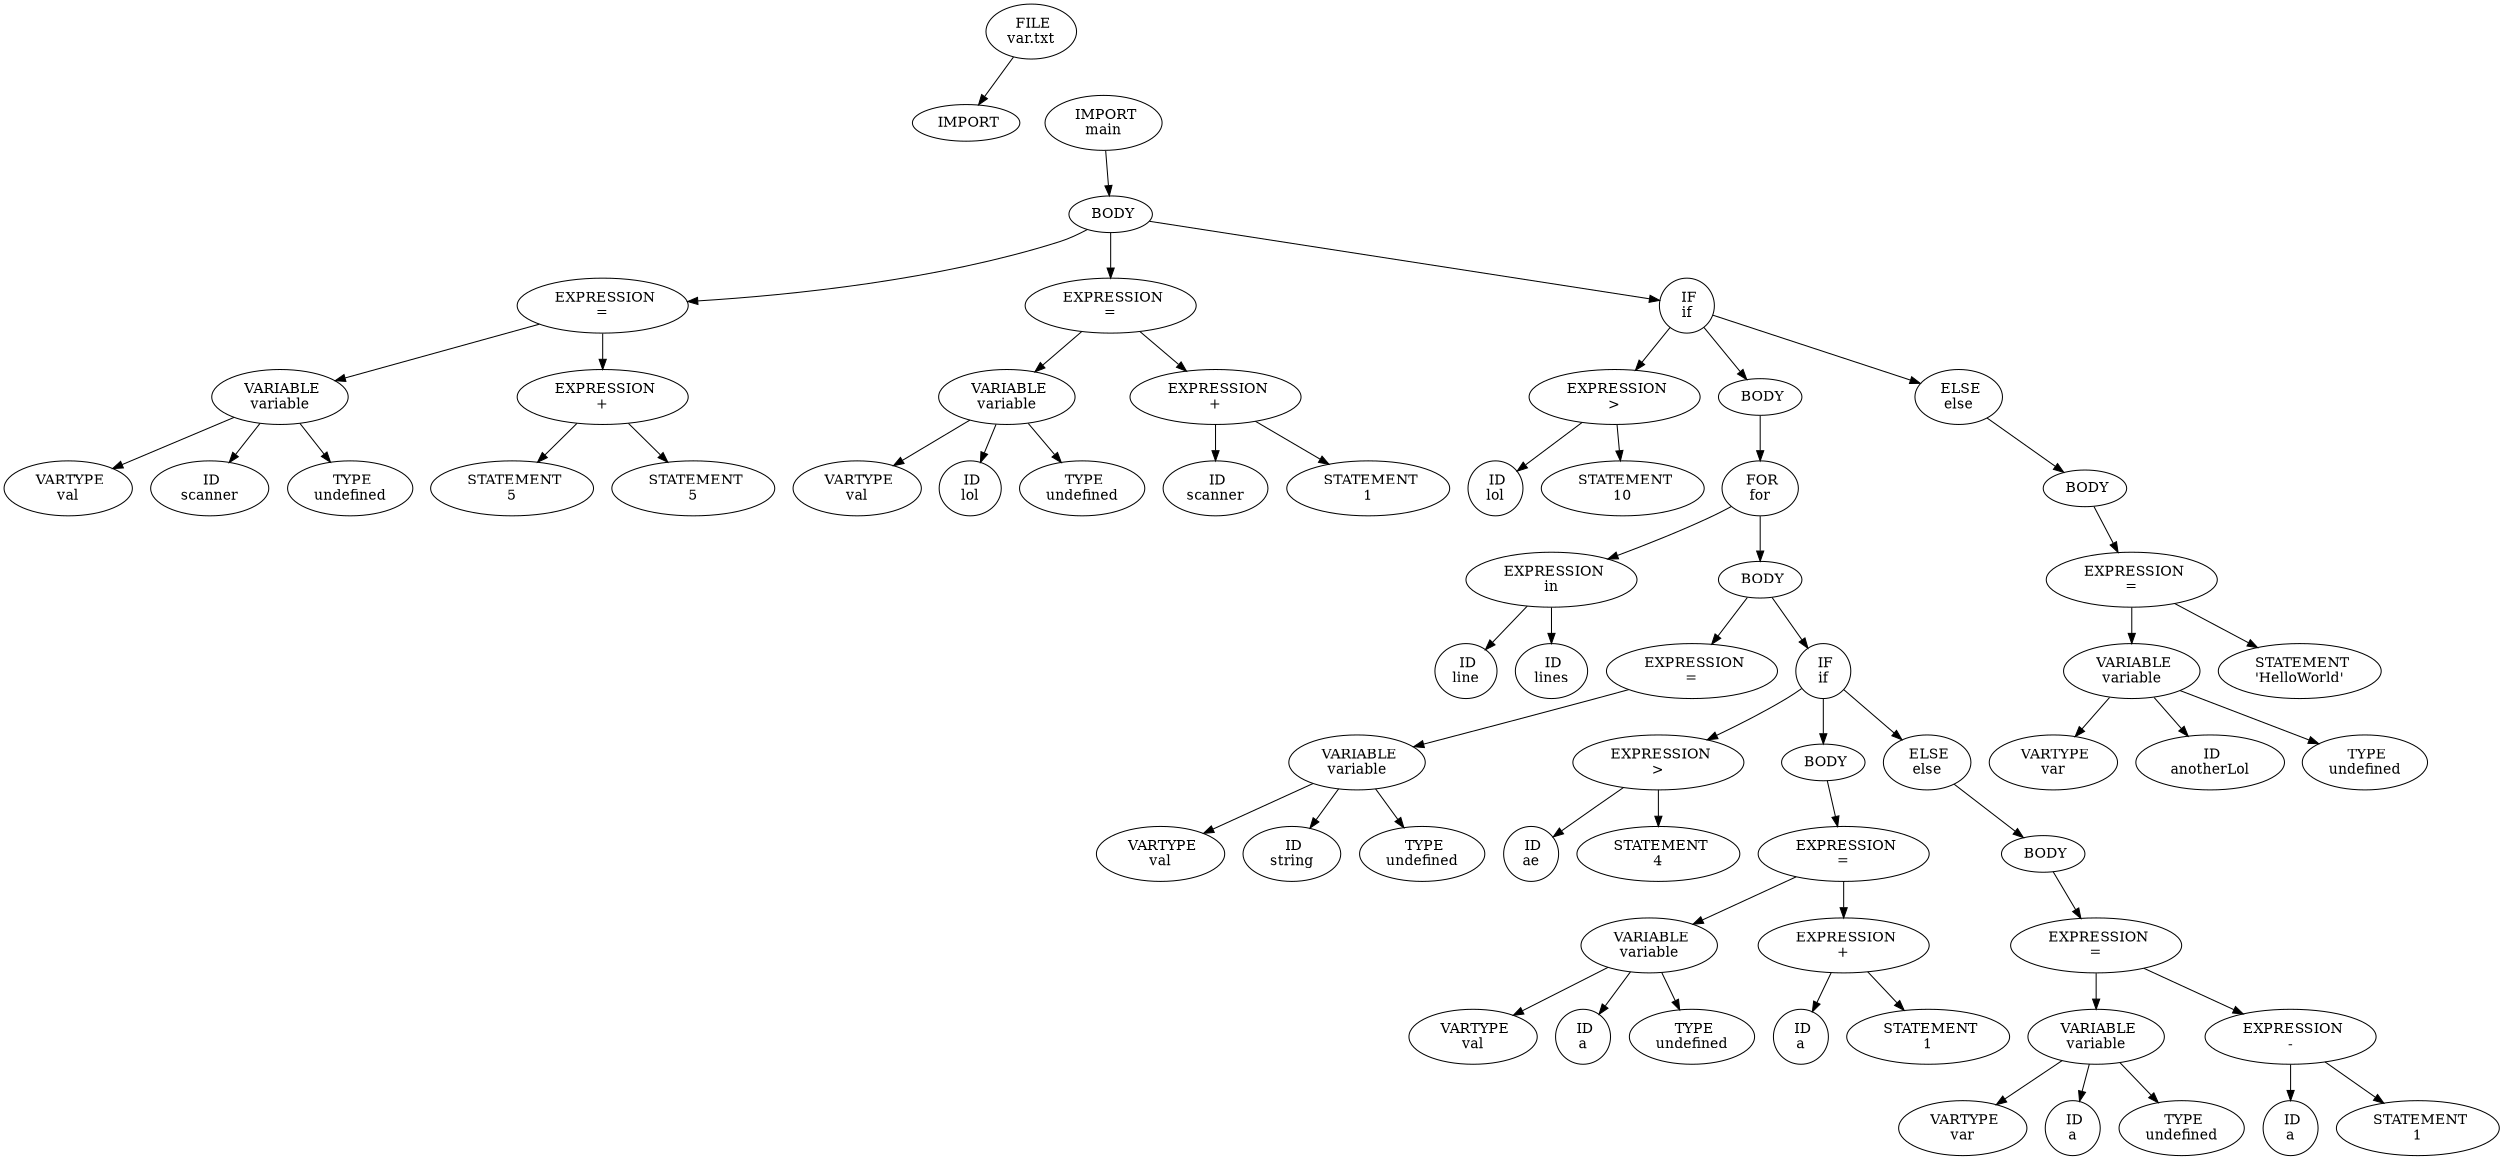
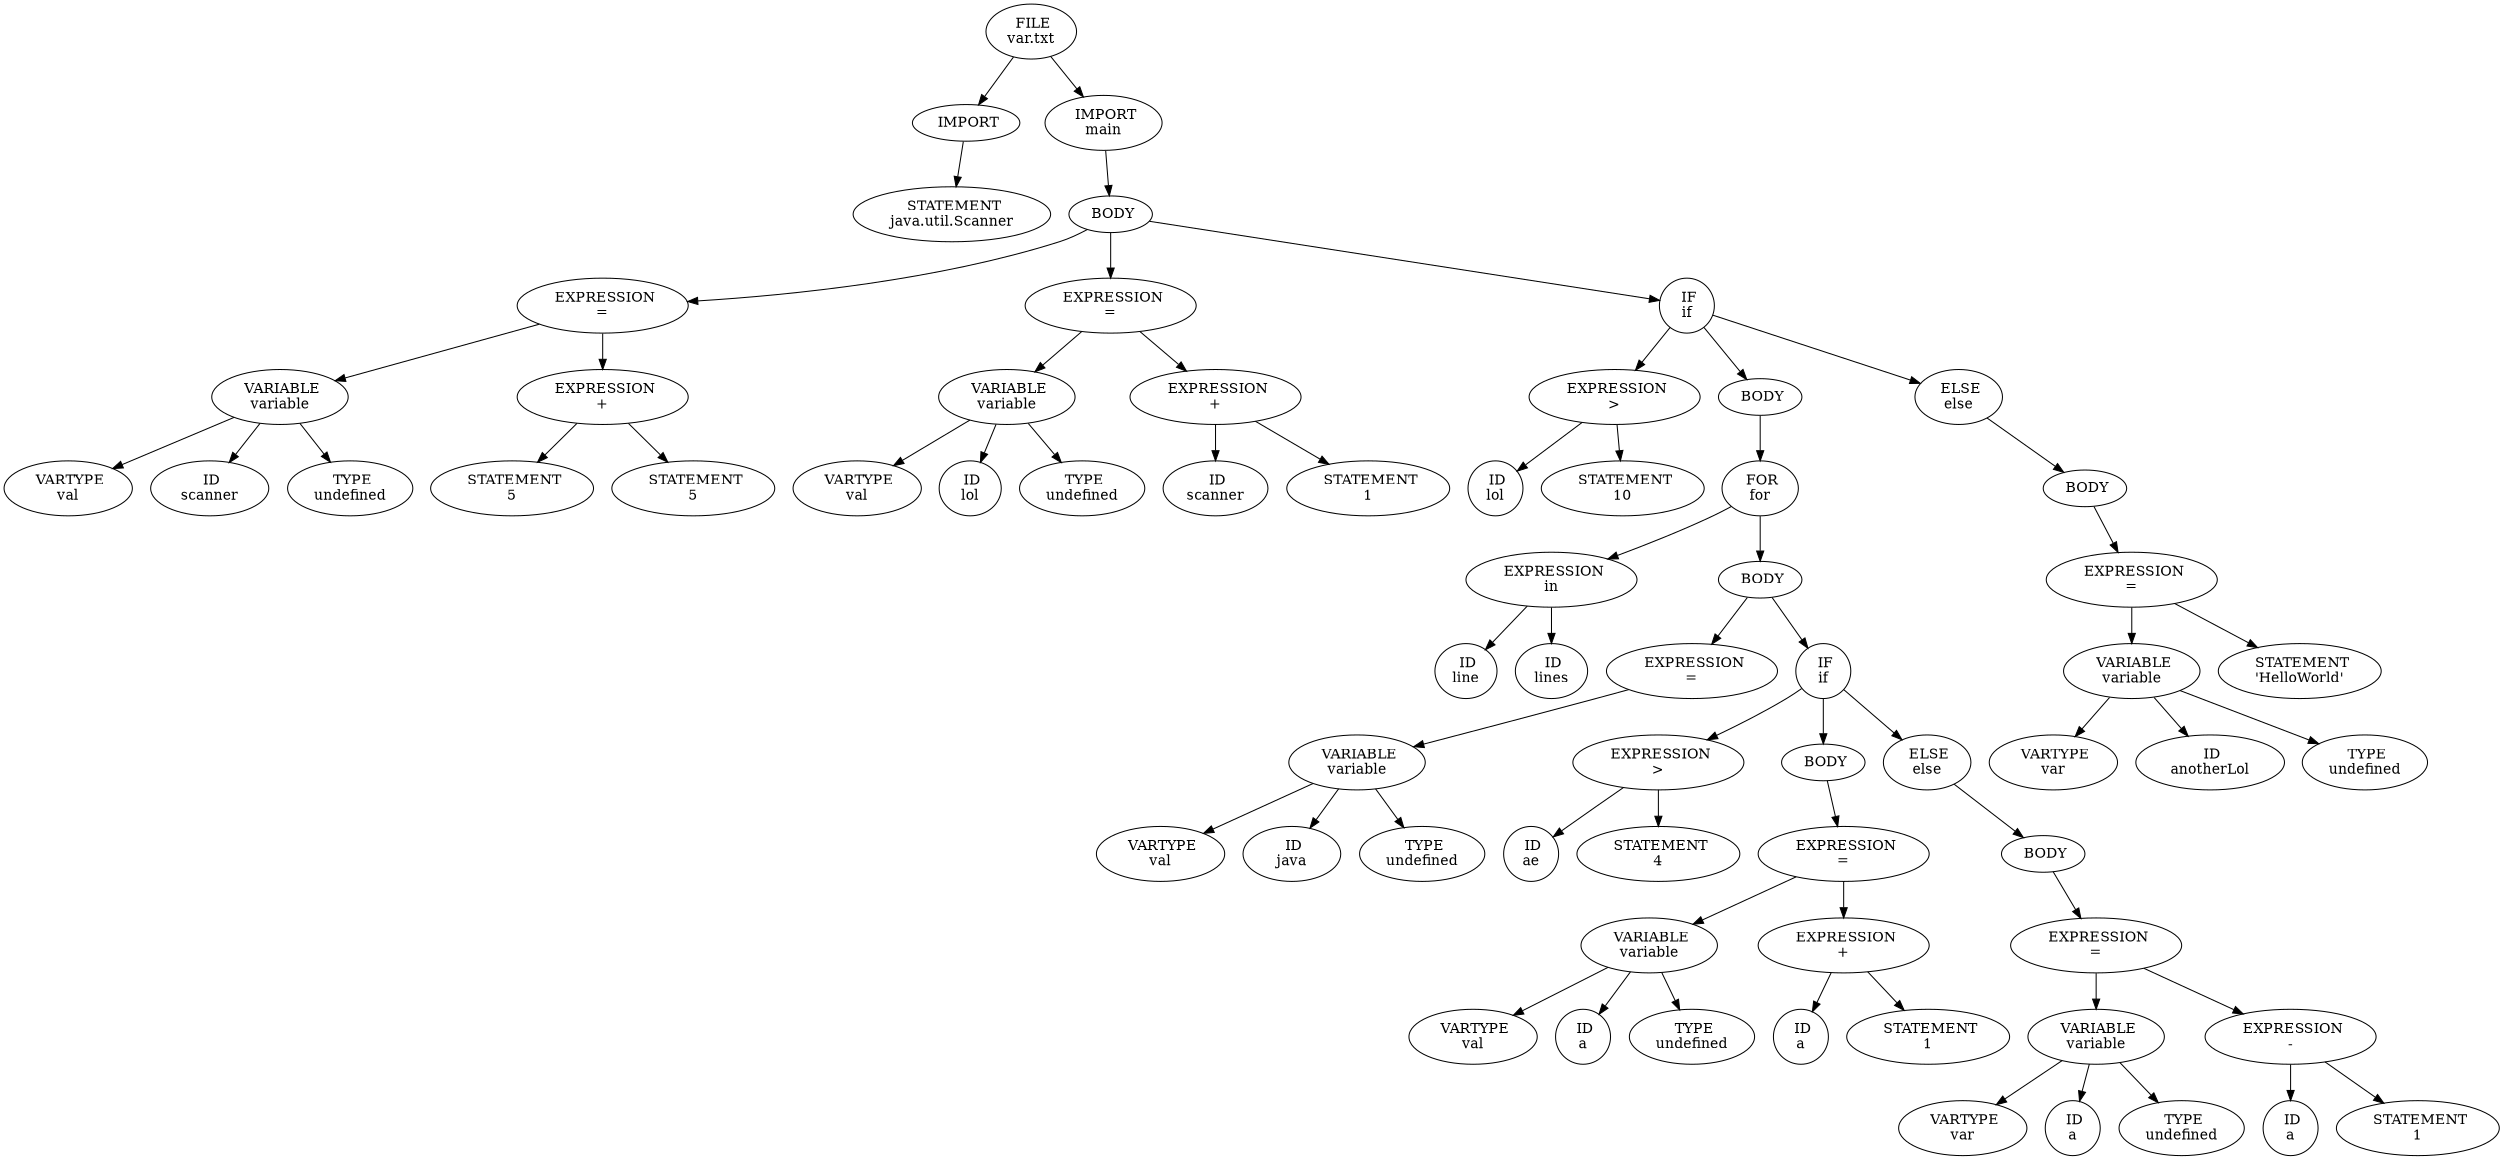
none -> (1064, 73)
none -> (952, 214)
(1292, 854) -> (1292, 854)
